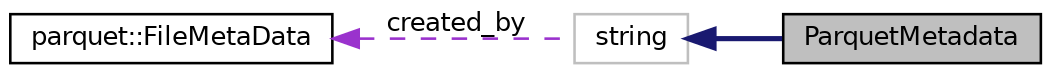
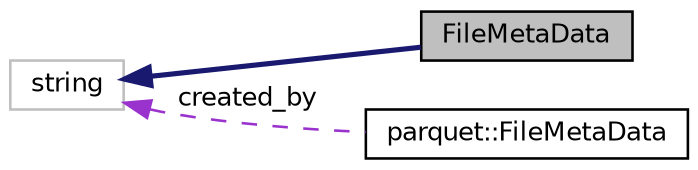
(466, 39) -> (257, 125)
(912, 39) -> (527, 36)
